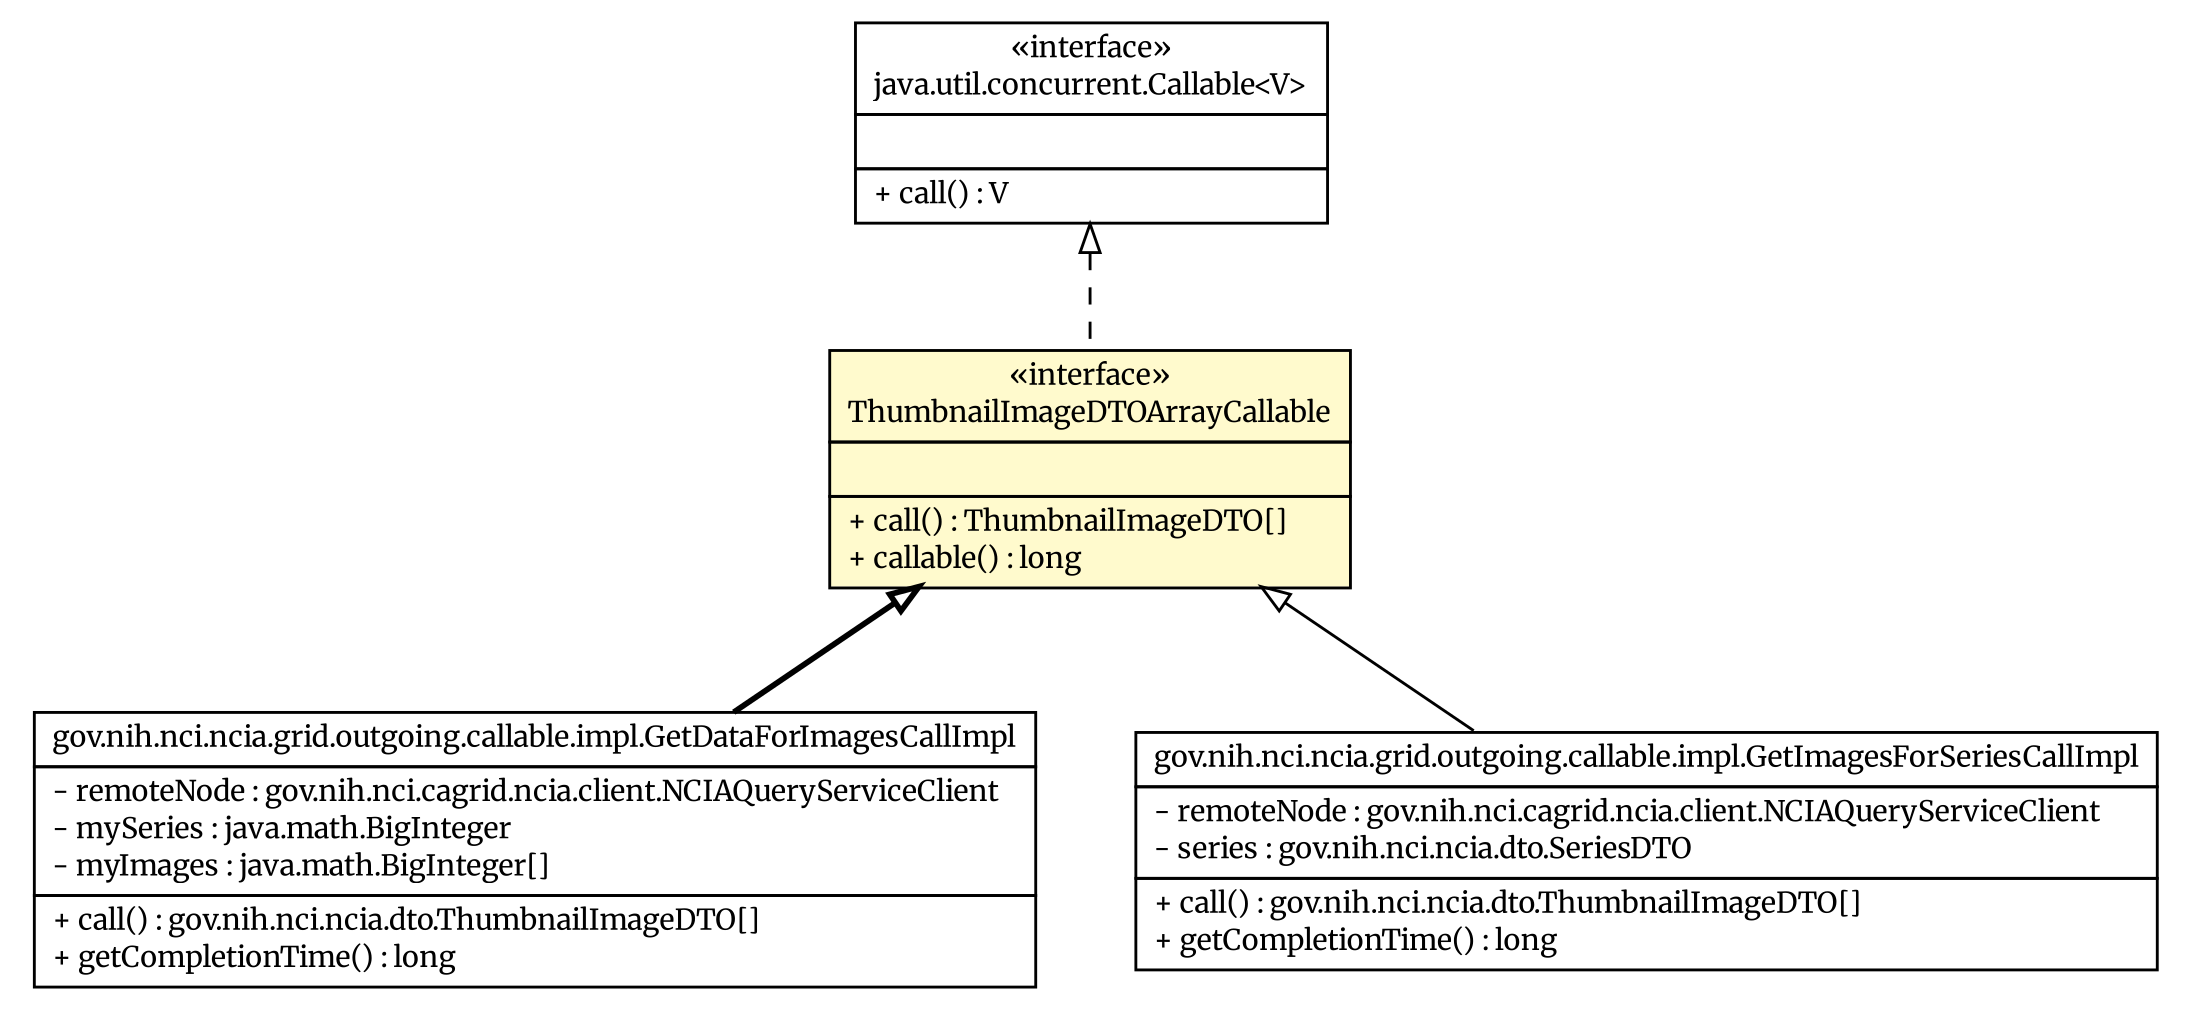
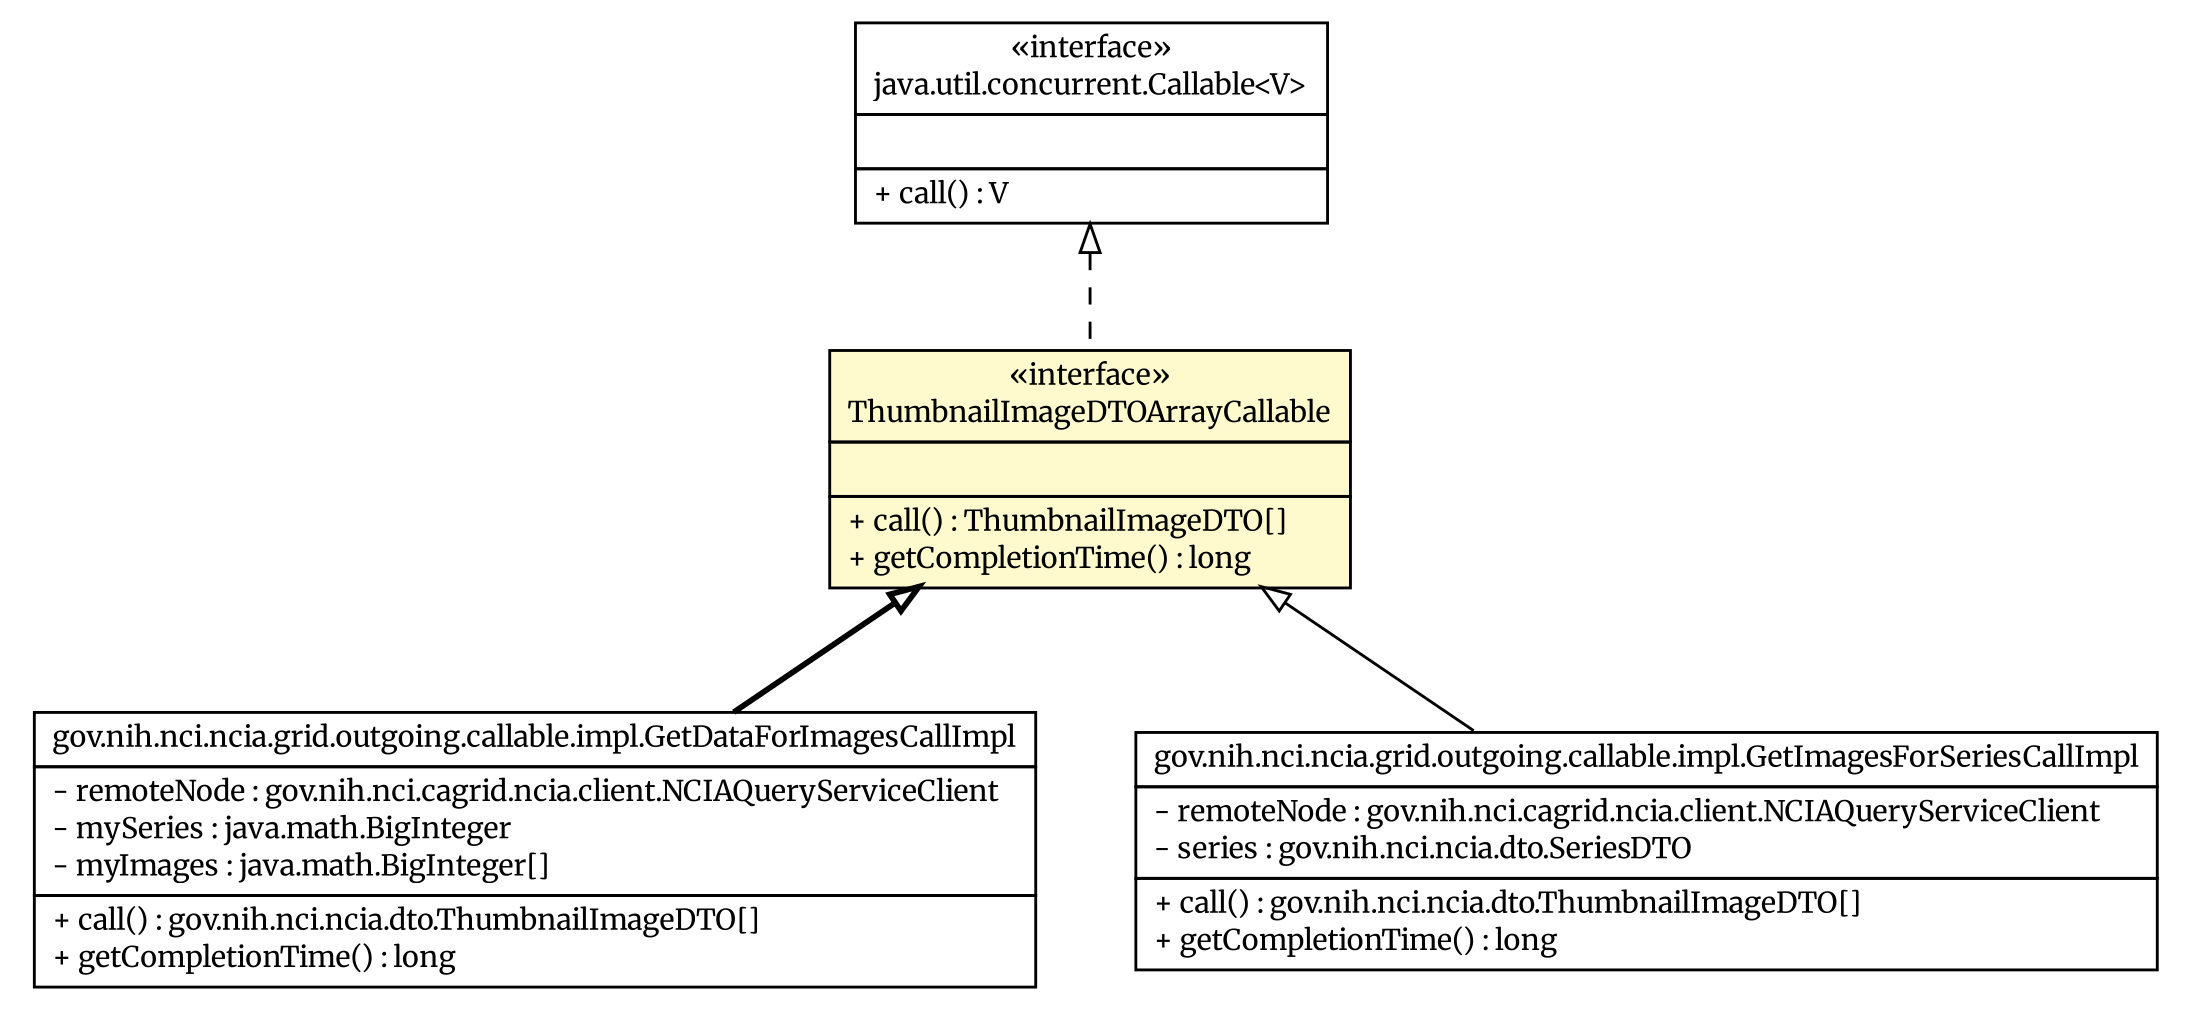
(966, 559) -> (1050, 559)
